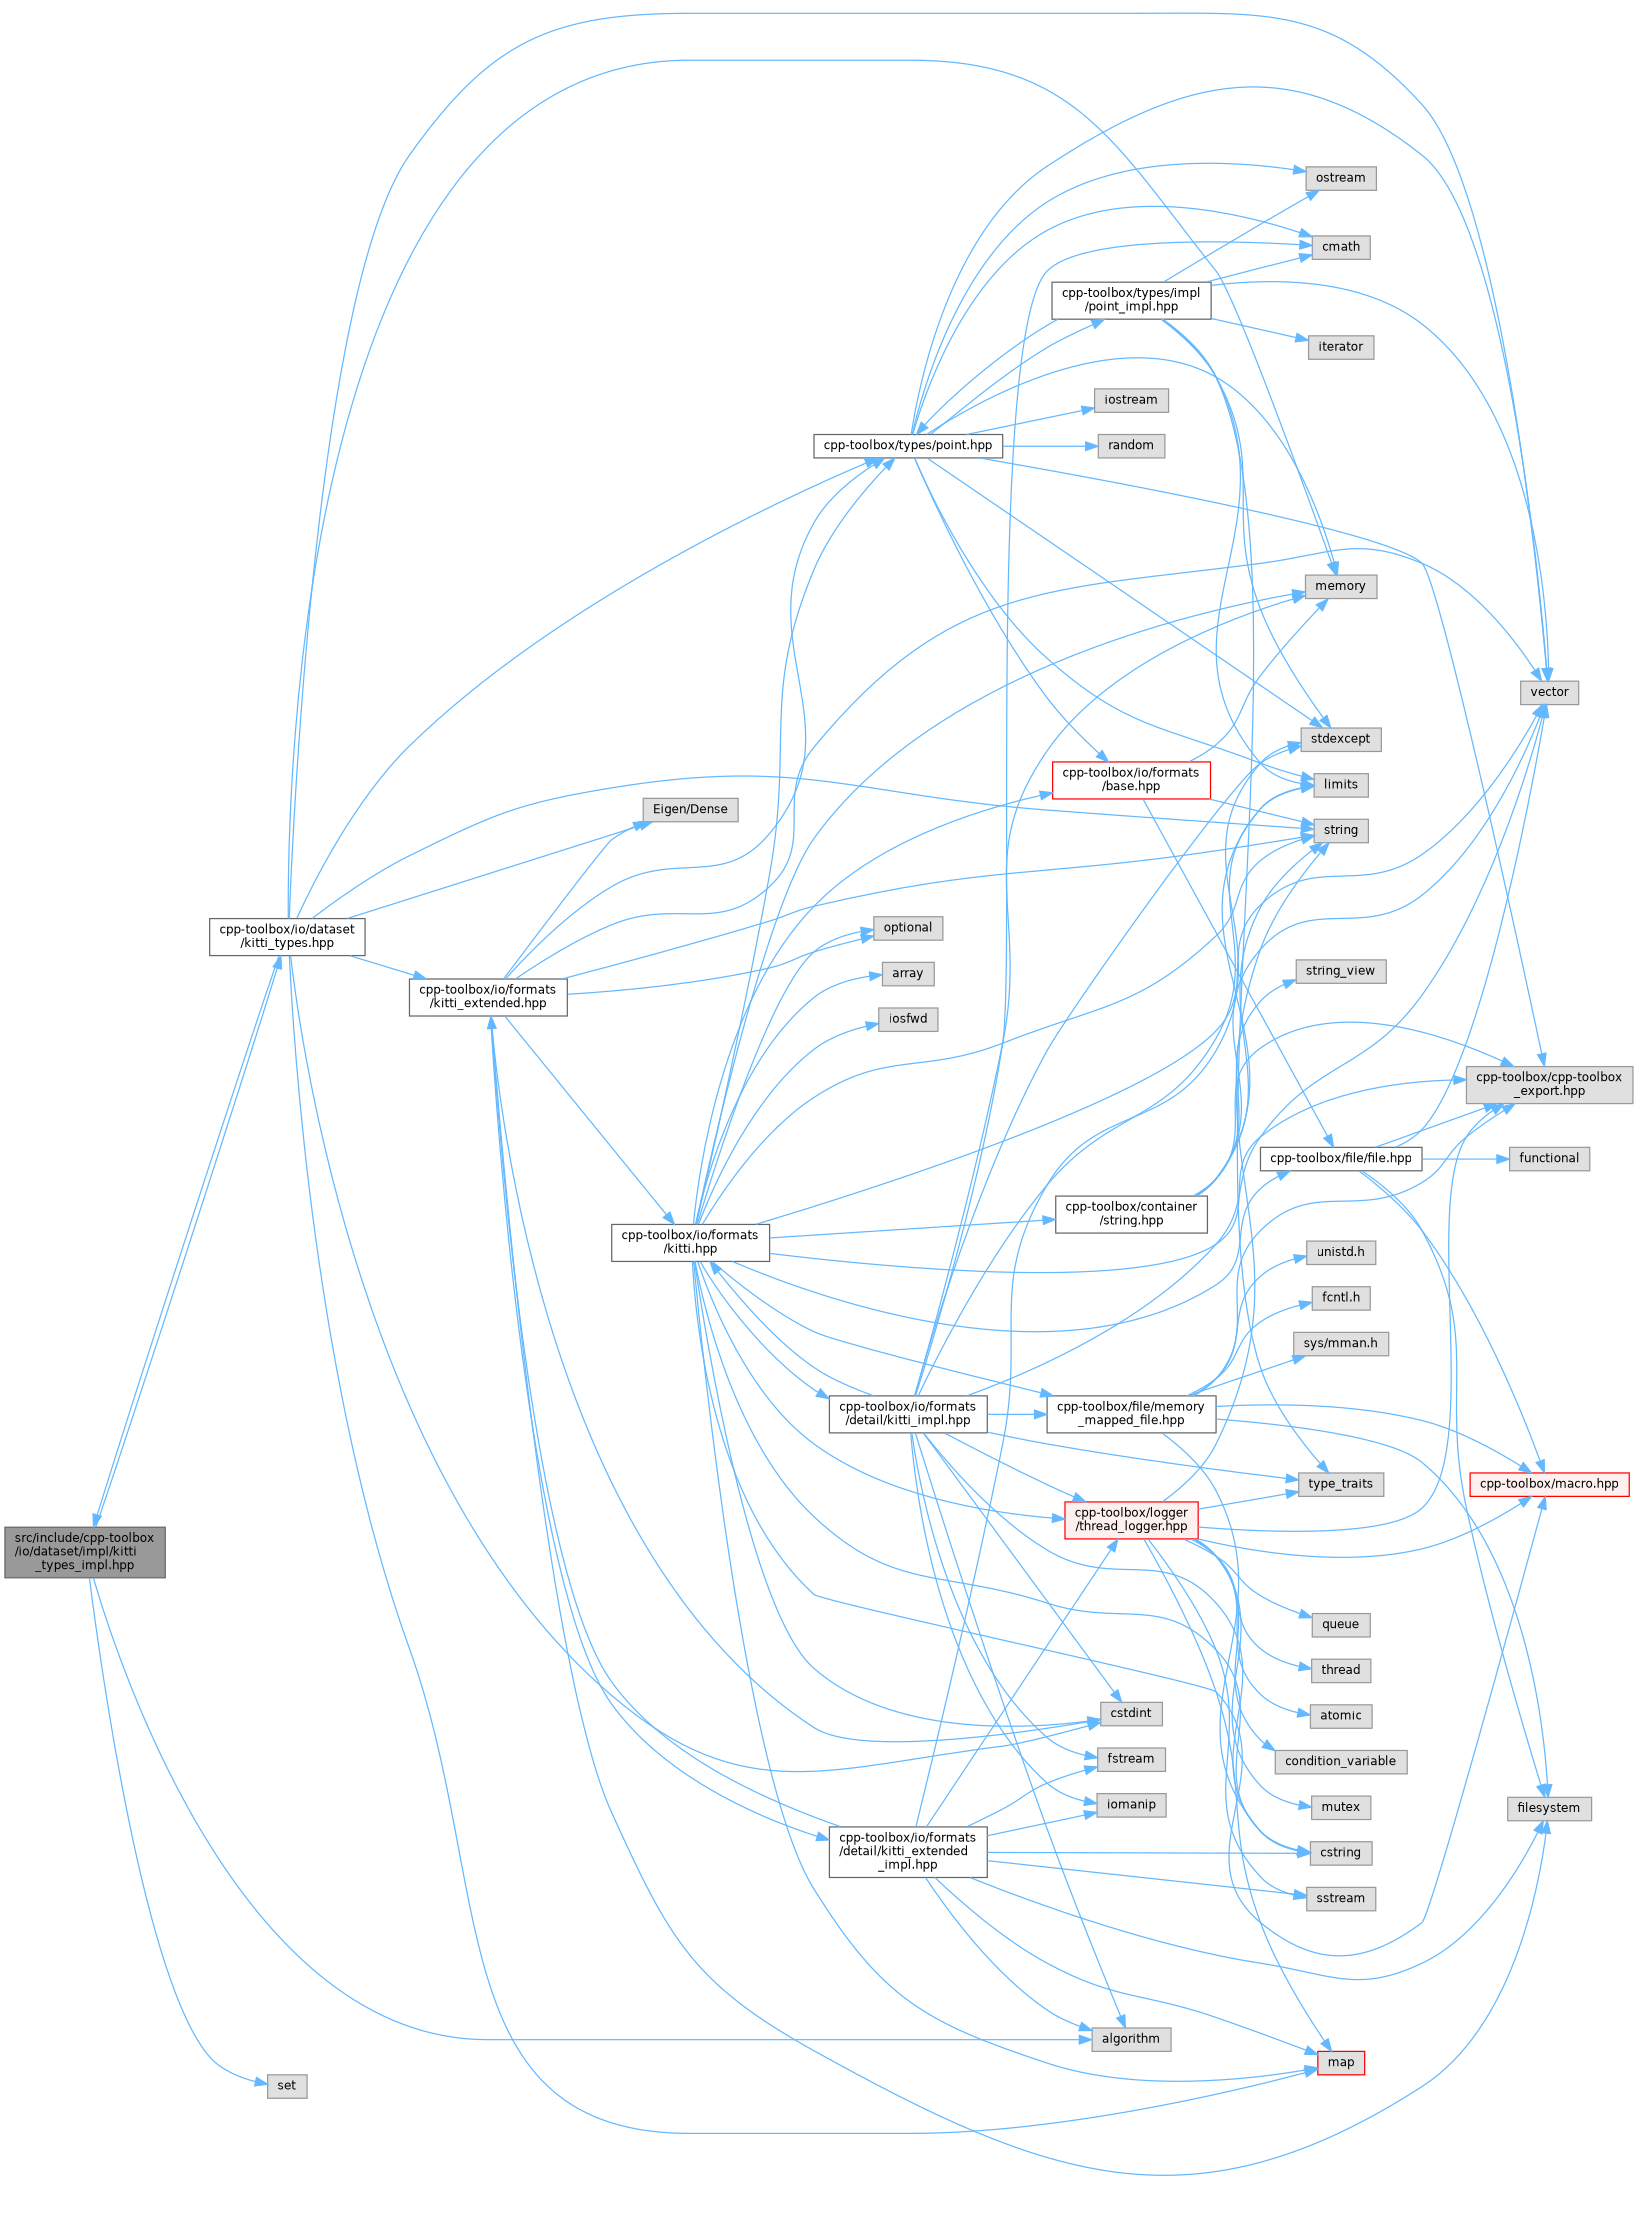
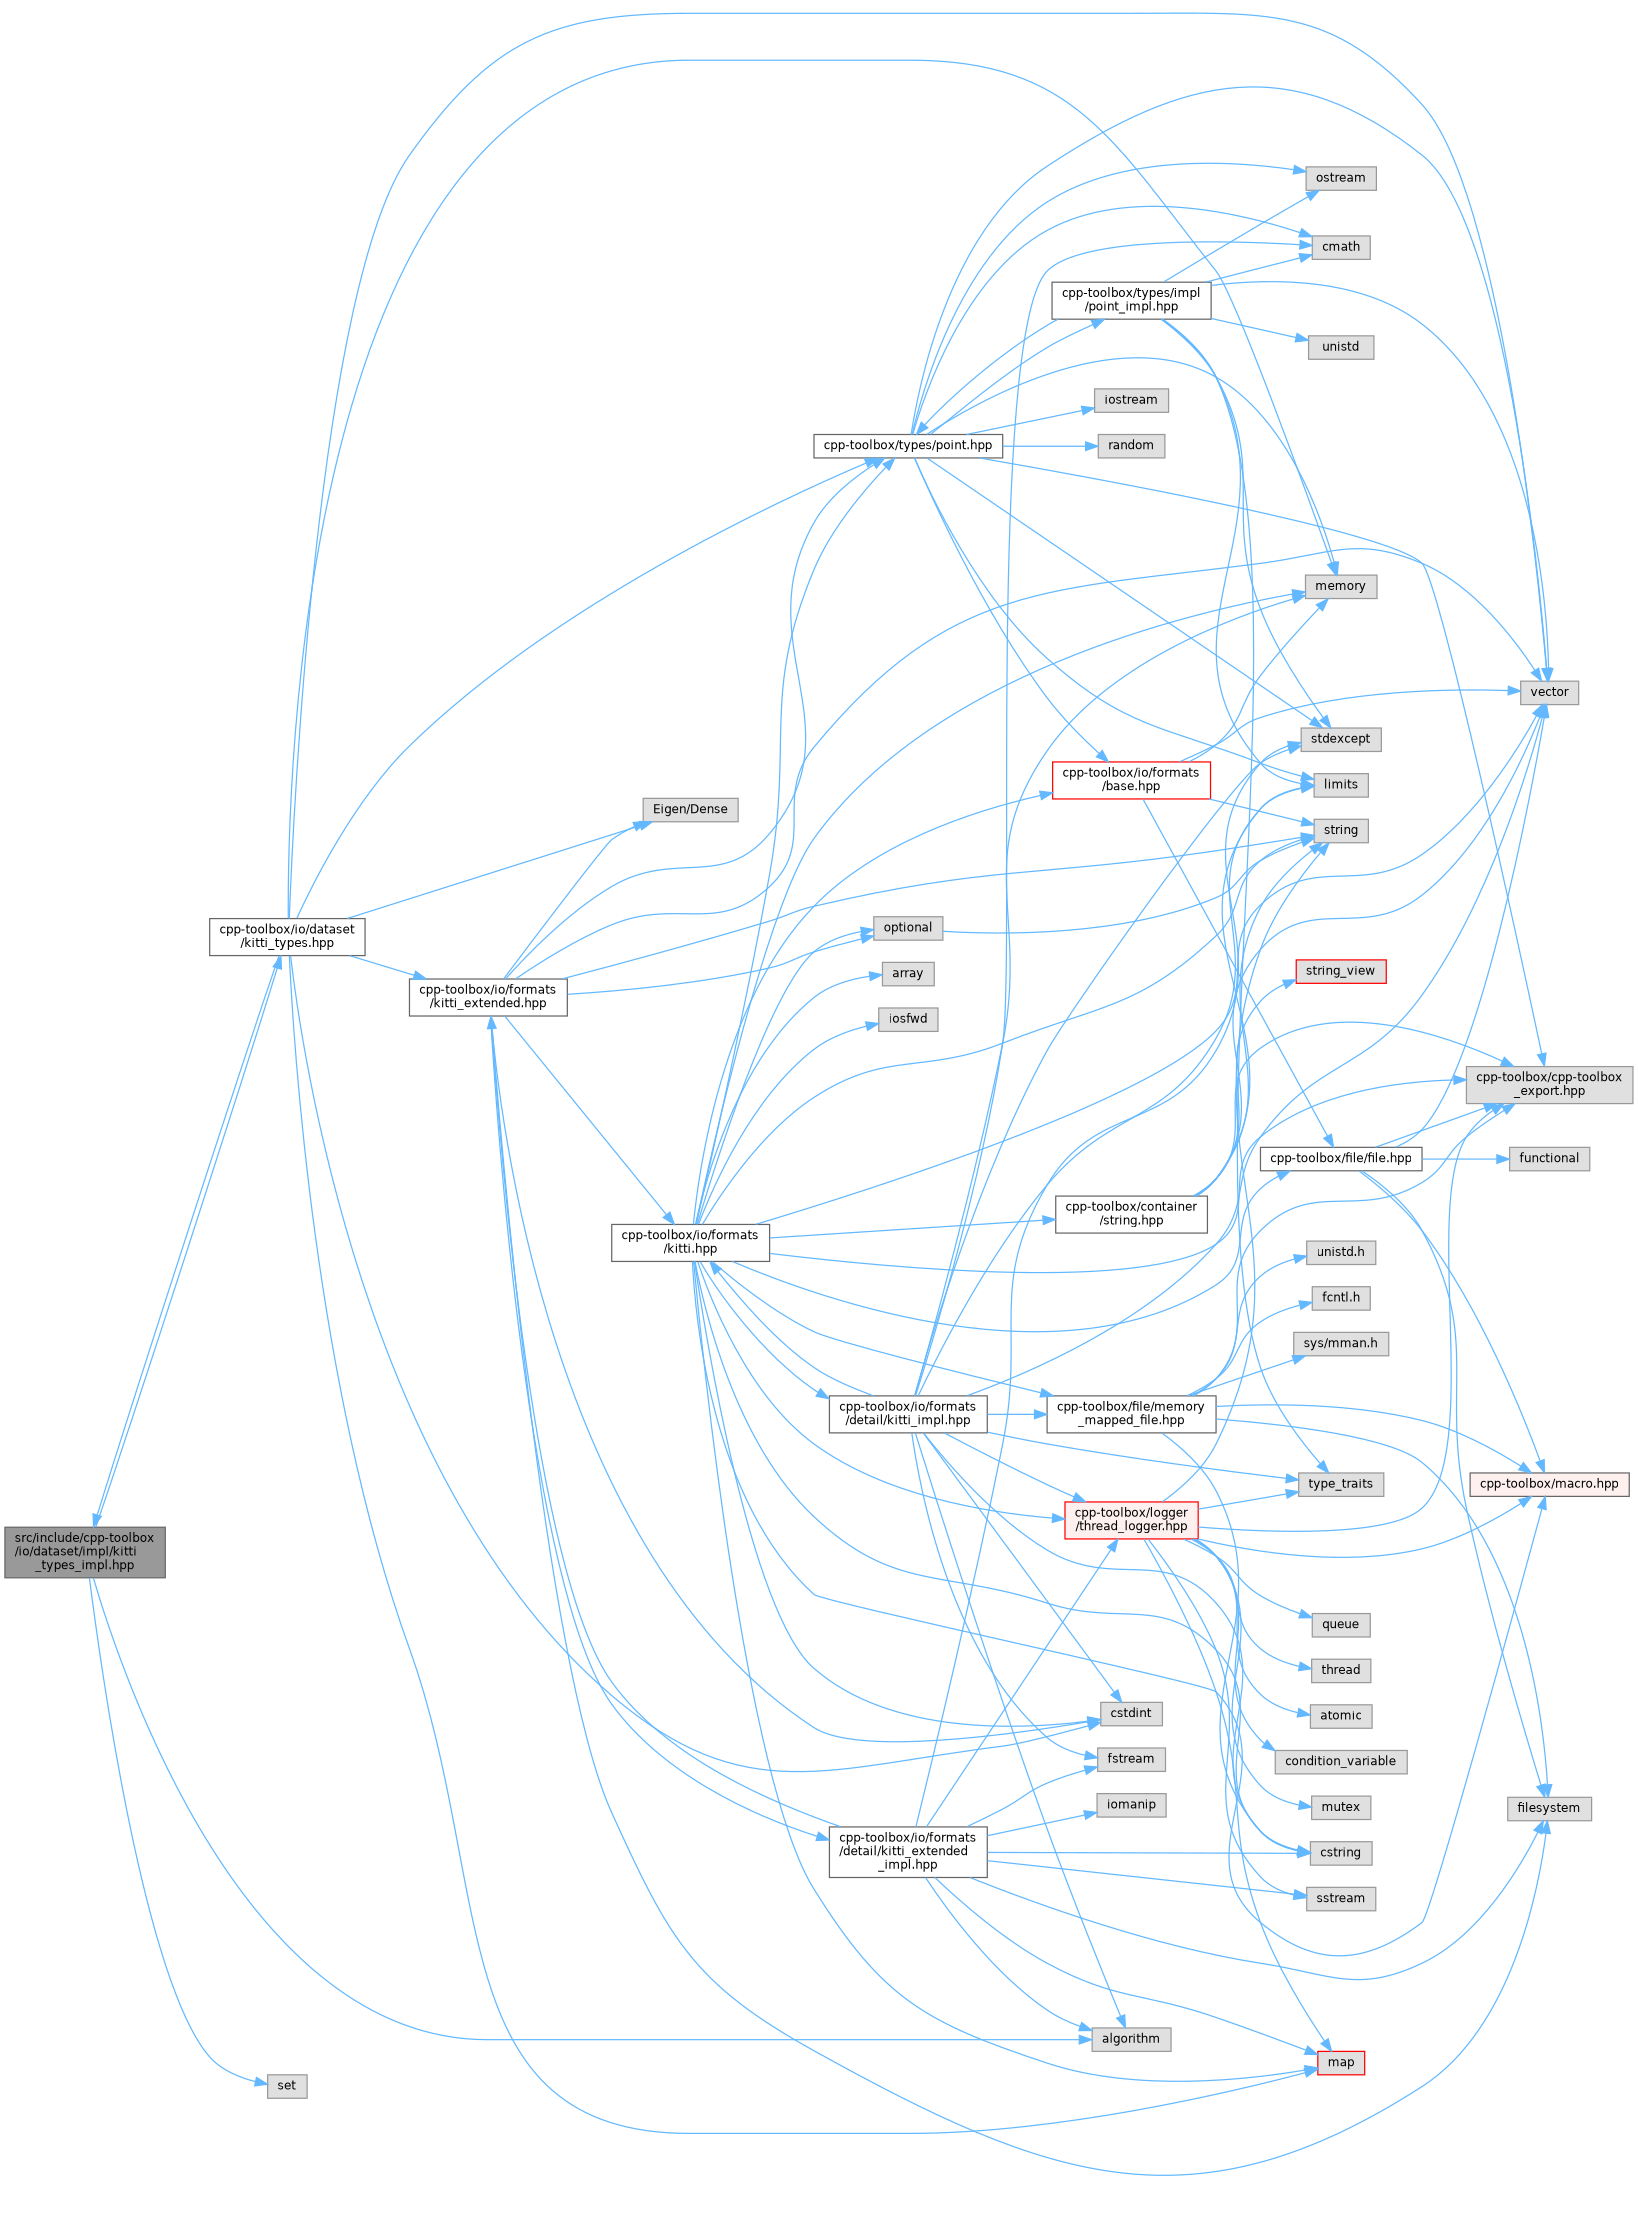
(1341, 348) -> (1341, 348)
none -> (1337, 700)
(767, 777) -> (1123, 923)
(1341, 971) -> (1341, 971)
(1550, 1485) -> (1550, 1485)
(949, 1620) -> none
